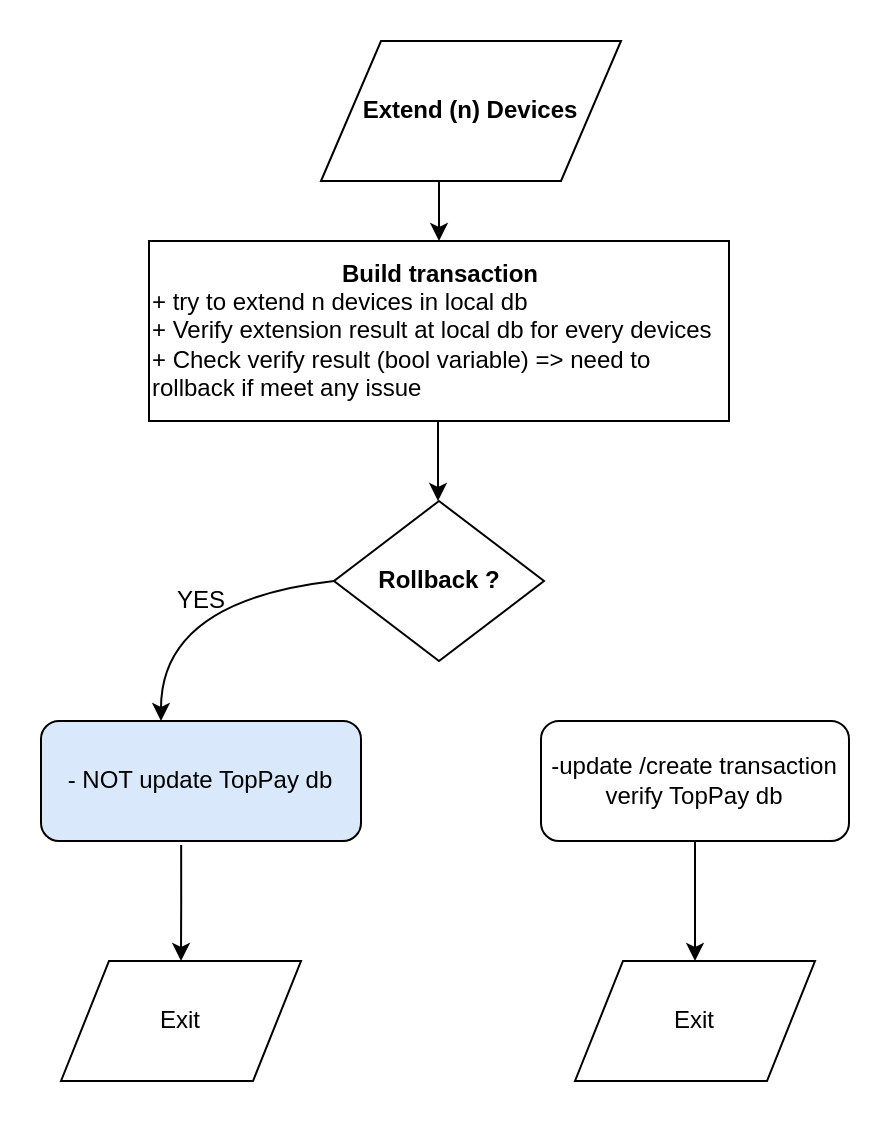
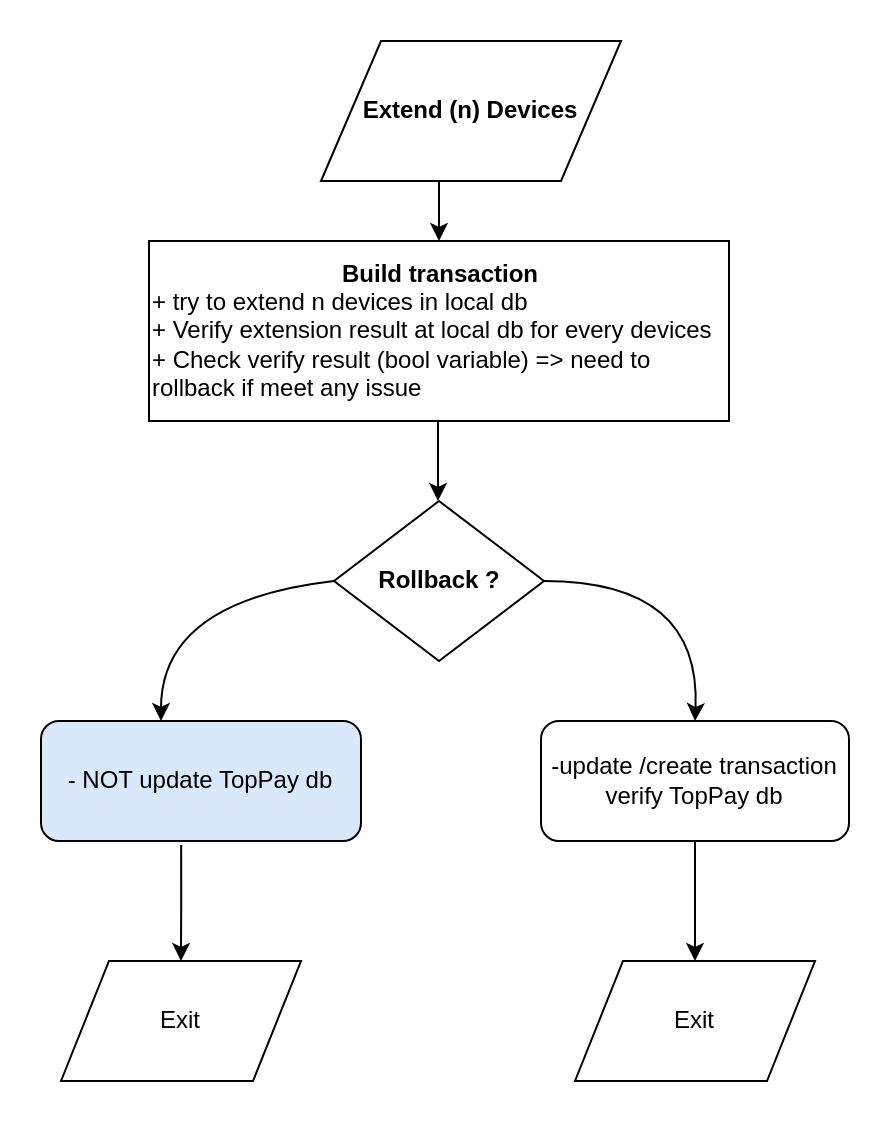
(201, 601) -> none
none -> (653, 608)
